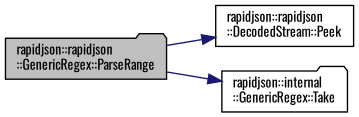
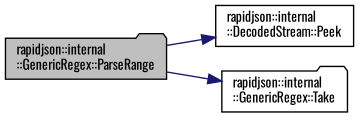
(285, 26) -> (285, 26)
(86, 59) -> (86, 59)
